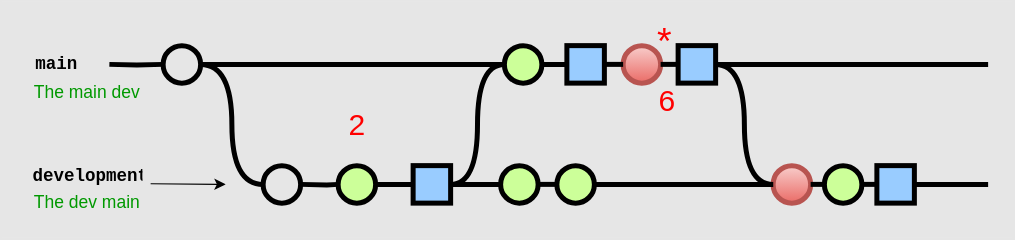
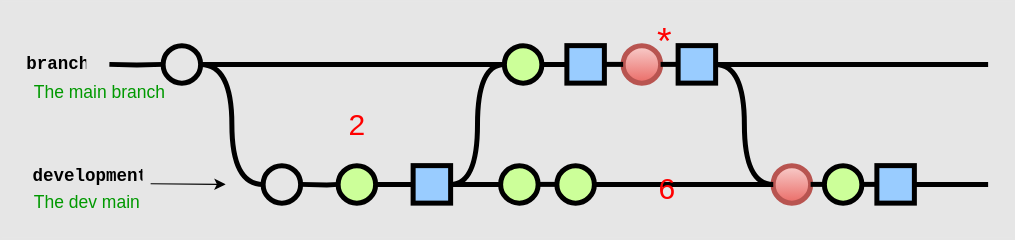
(57, 64) -> (57, 64)
(86, 91) -> (101, 91)
(667, 102) -> (667, 189)
